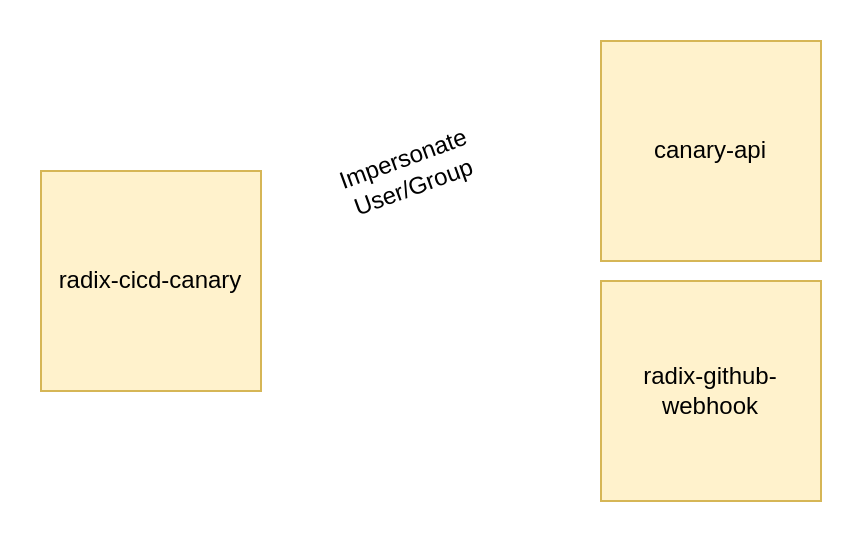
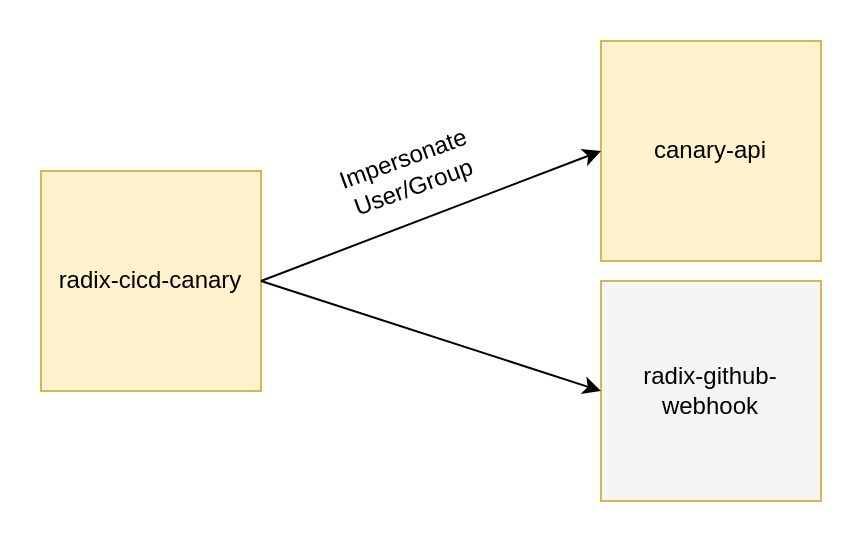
none -> (427, 217)
none -> (427, 335)
(711, 391) -> (711, 391)
